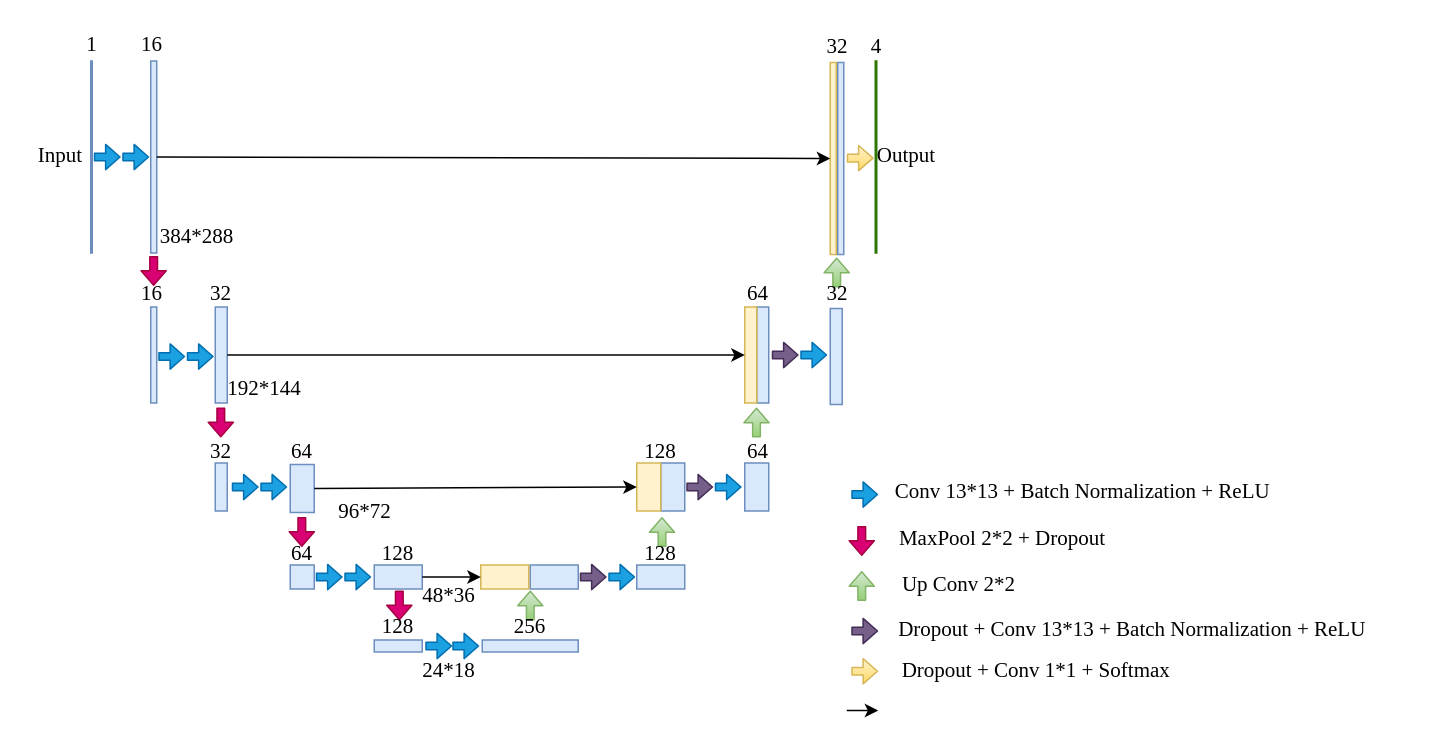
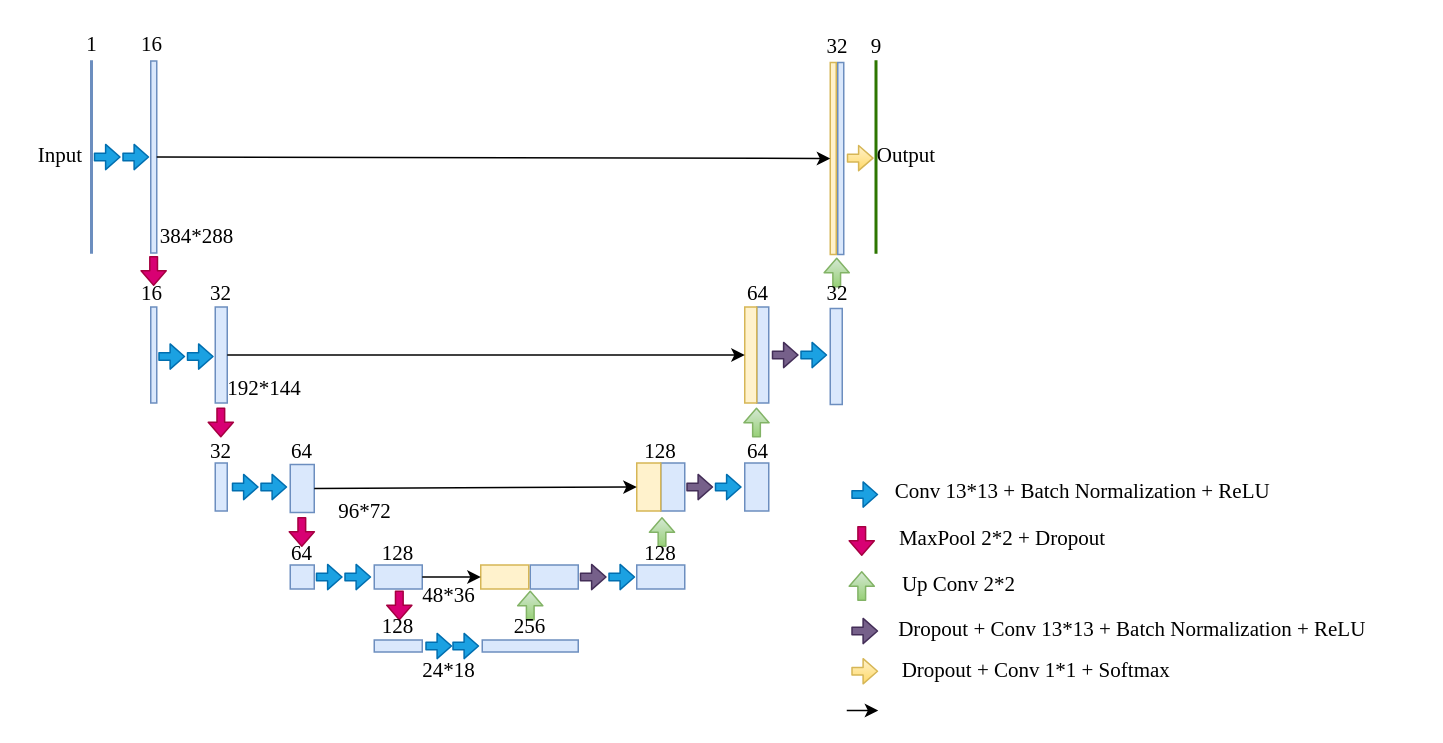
(877, 47) -> (877, 47)
